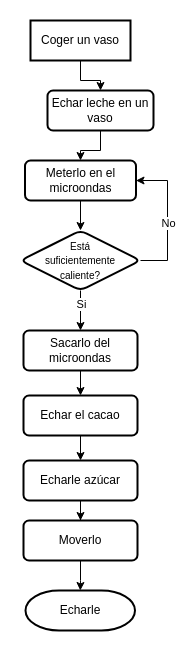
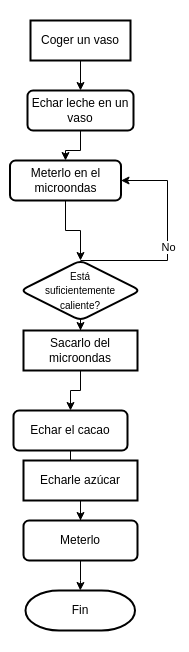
(101, 111) -> (81, 111)
(81, 181) -> (66, 181)
(81, 261) -> (81, 291)
(81, 351) -> (81, 351)
(81, 416) -> (71, 431)
(81, 481) -> (81, 481)
(81, 541) -> (81, 541)
(81, 611) -> (81, 611)
